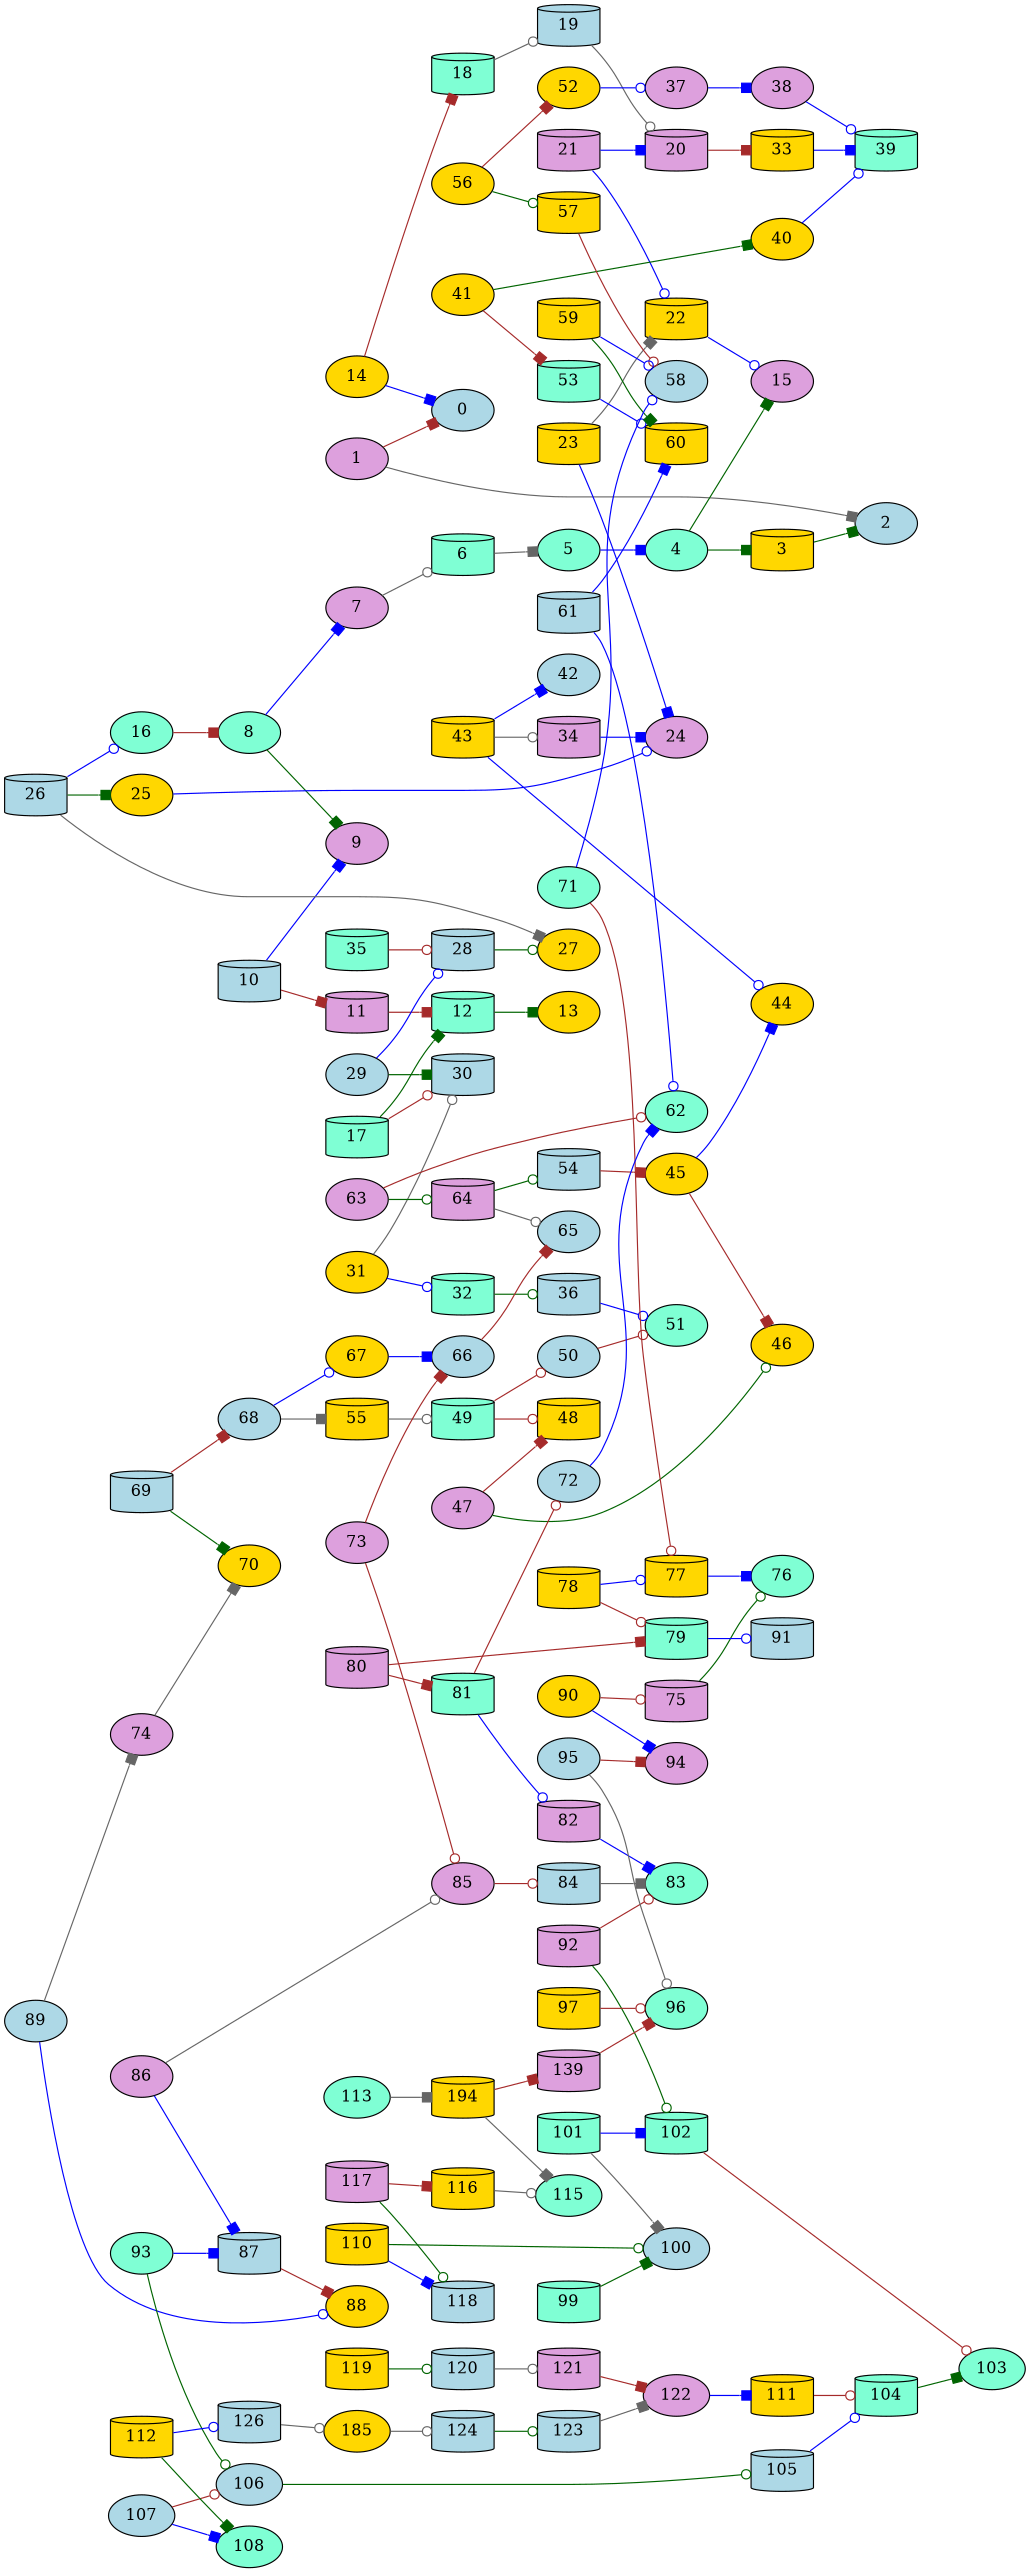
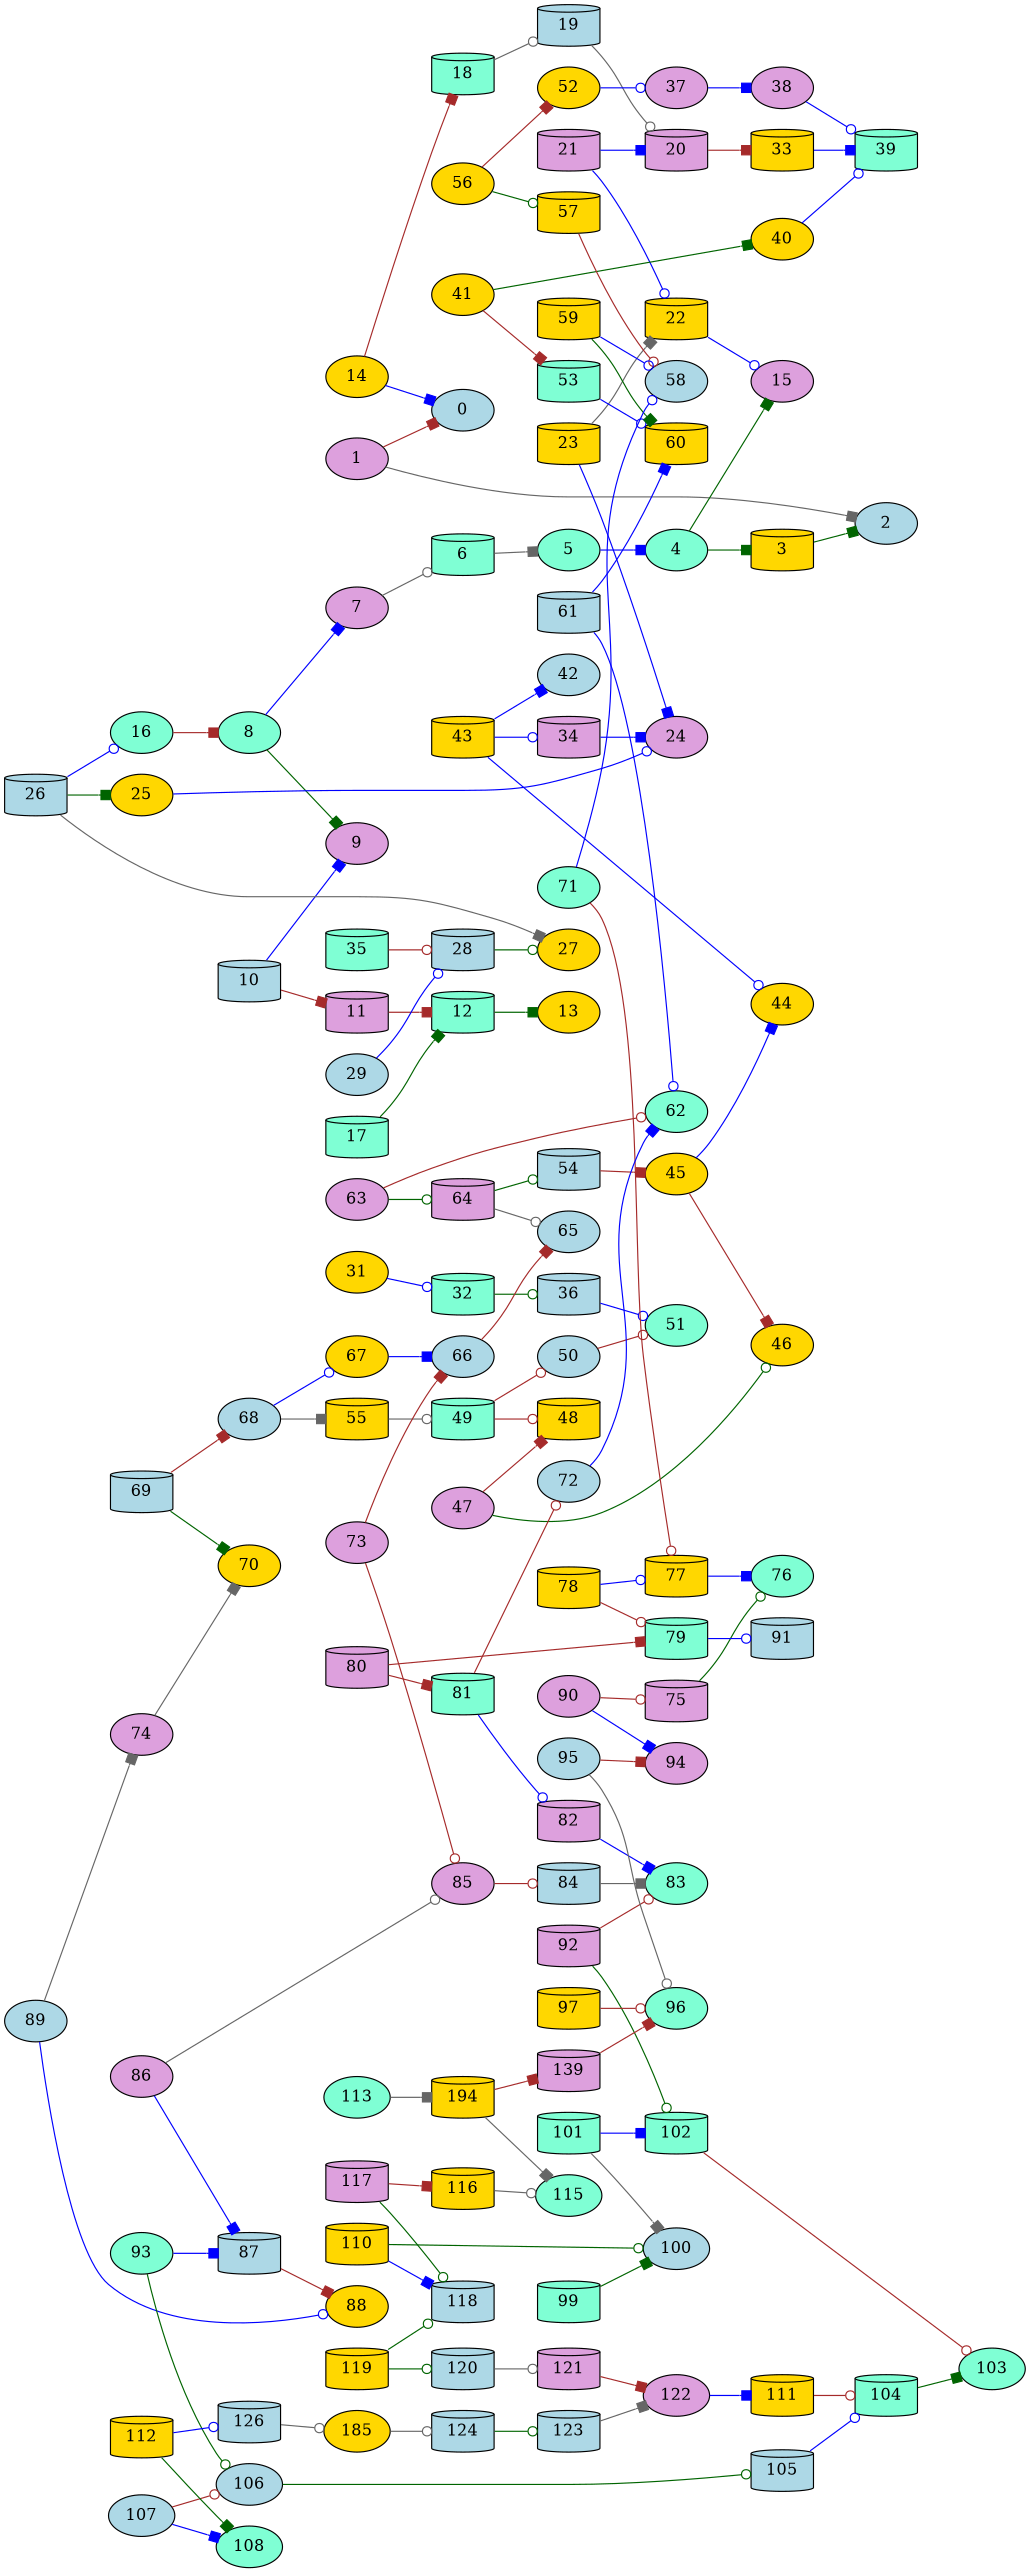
(511, 737) -> (511, 737)
(463, 1075) -> none
(569, 1696) -> (569, 1696)
none -> (406, 2338)
